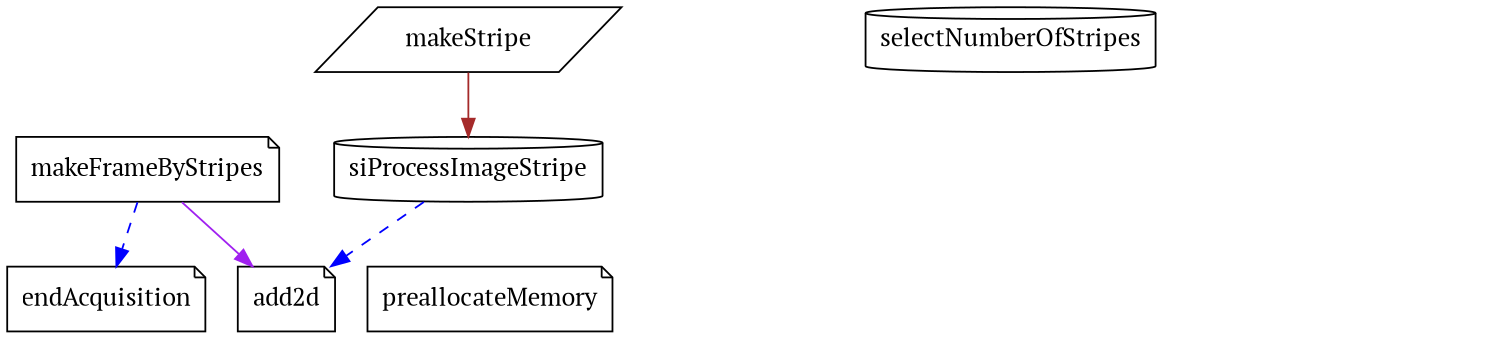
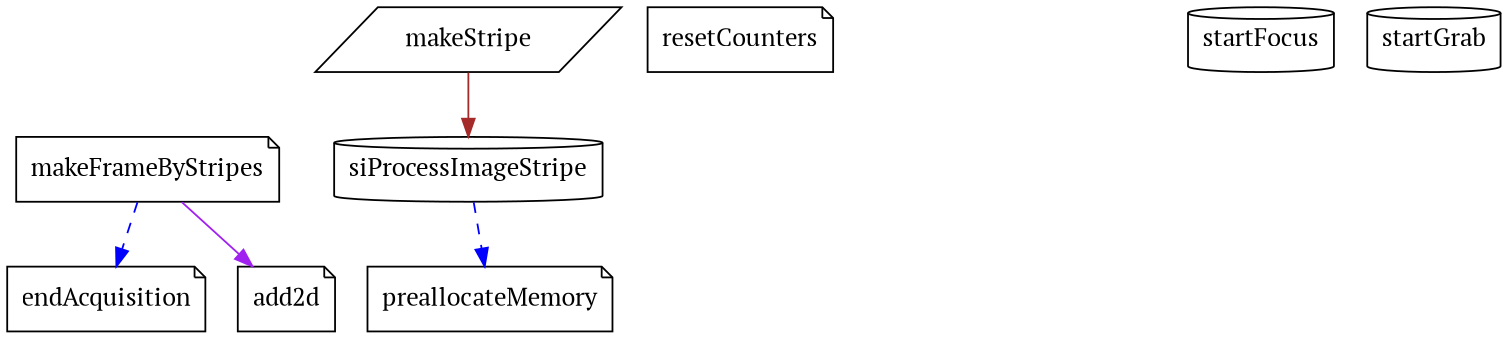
none -> (740, 40)
(1011, 40) -> none
none -> (1261, 40)
none -> (1434, 40)
(385, 229) -> (478, 225)
